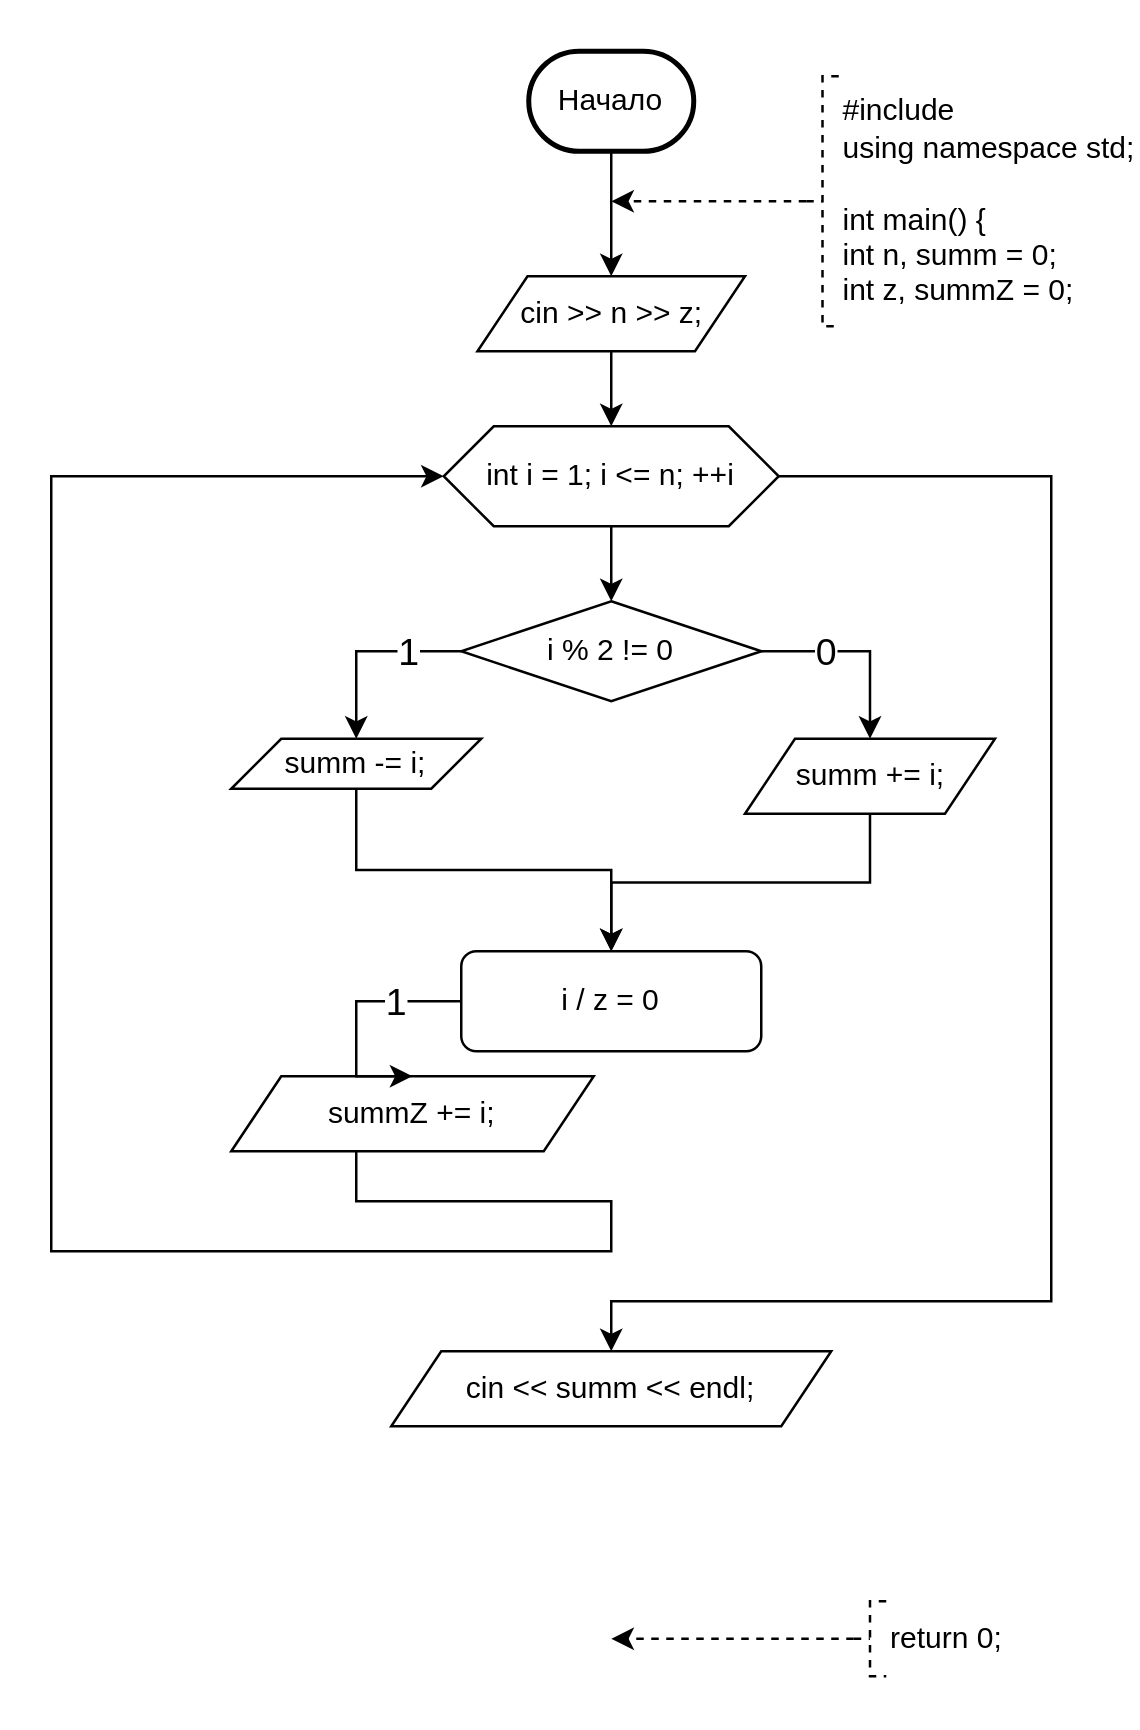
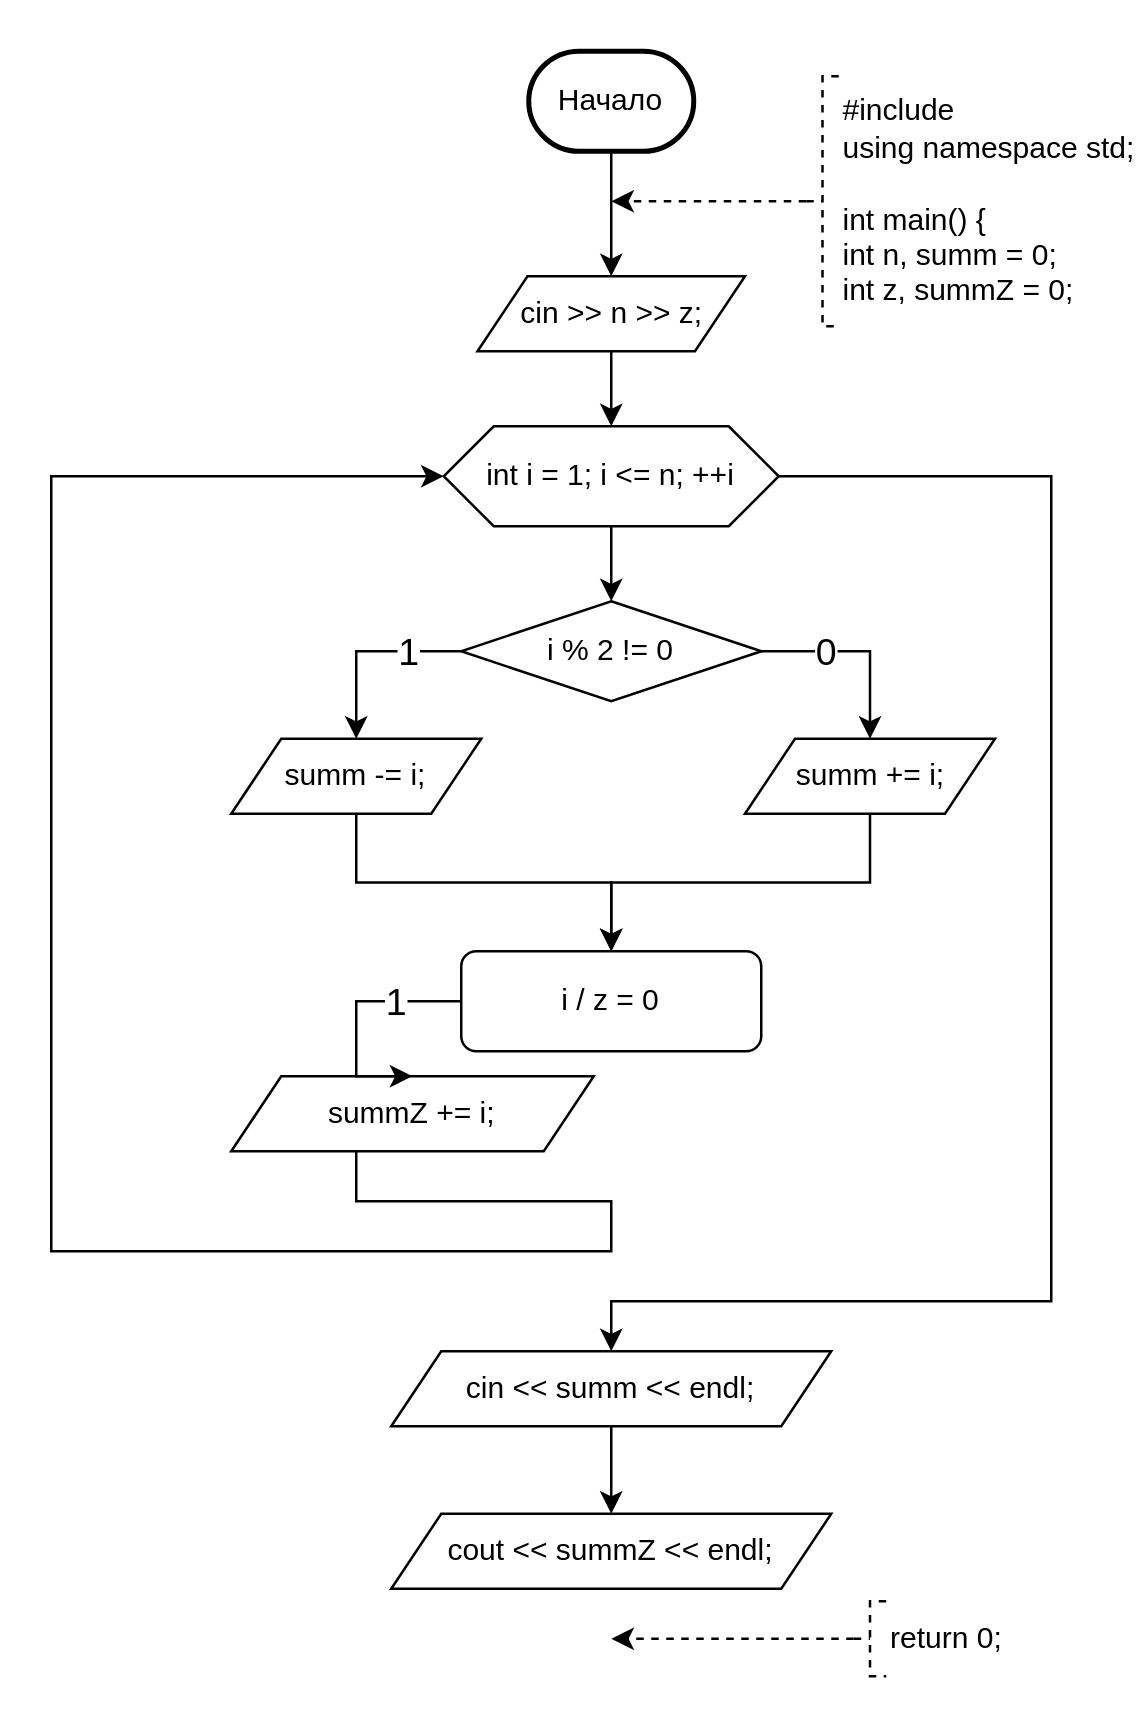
(356, 764) -> (356, 776)
none -> (611, 1474)
none -> (611, 1551)
